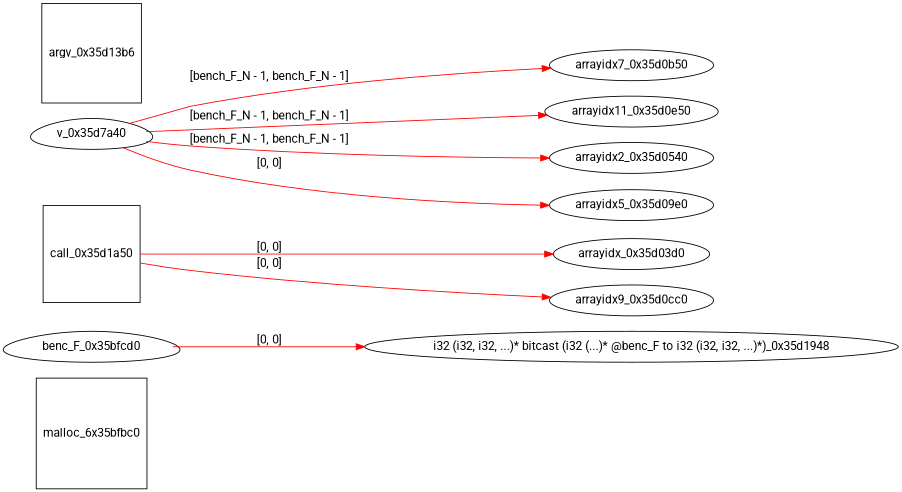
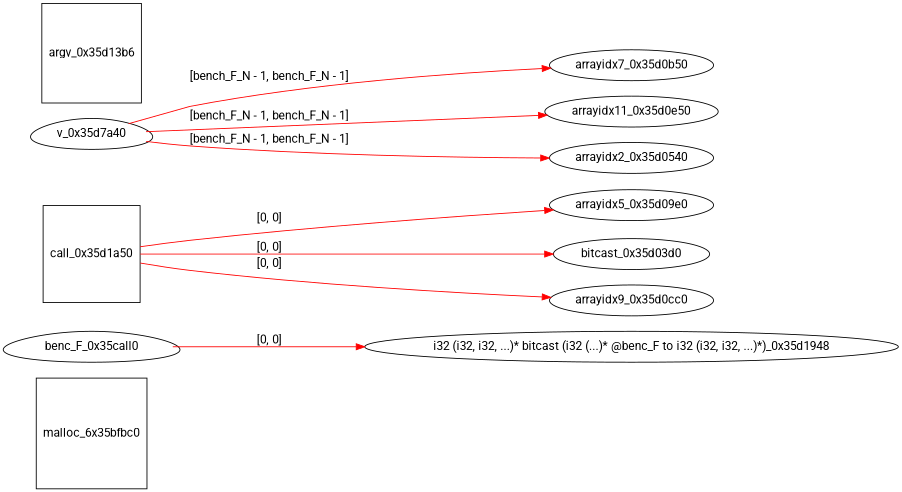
(329, 192) -> (342, 226)
(632, 254) -> (632, 254)
(92, 347) -> (92, 347)
